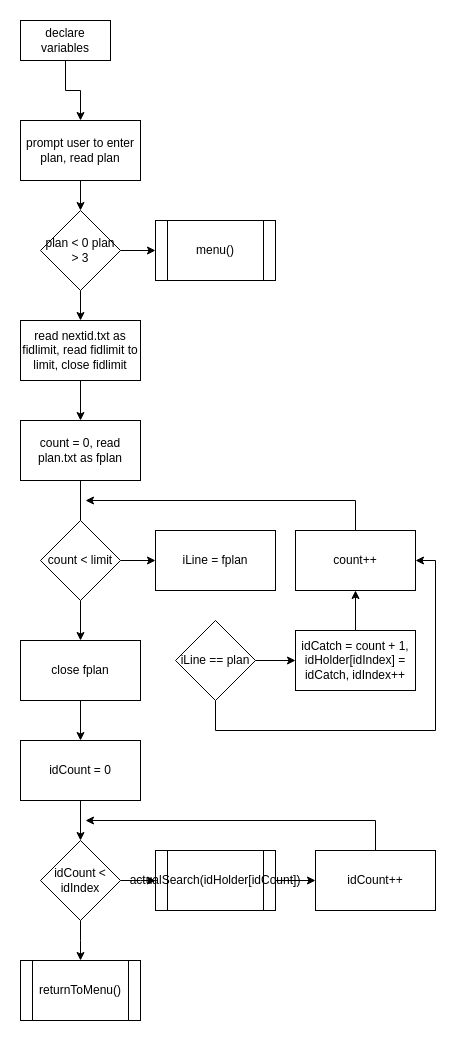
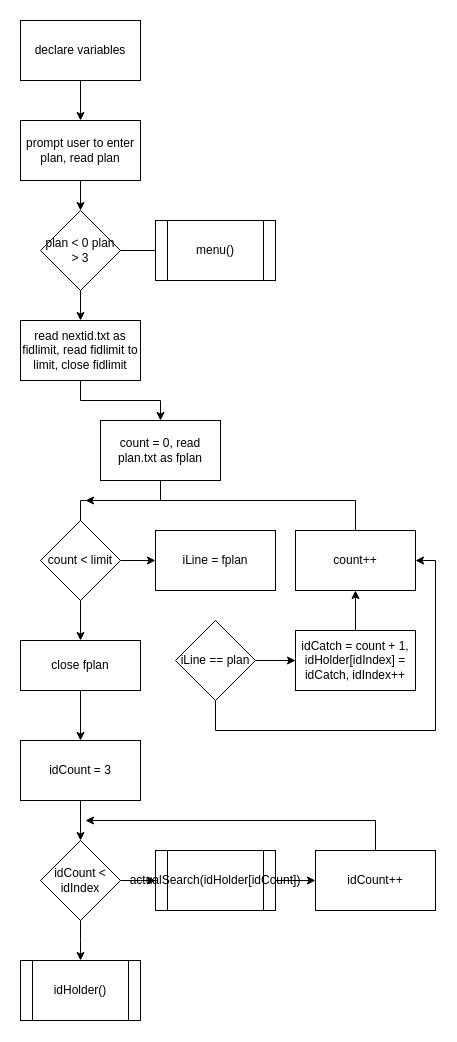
(66, 41) -> (81, 51)
(147, 251) -> (150, 251)
(81, 451) -> (161, 451)
(81, 671) -> (81, 666)
(81, 771) -> (81, 771)
(81, 991) -> (81, 991)
